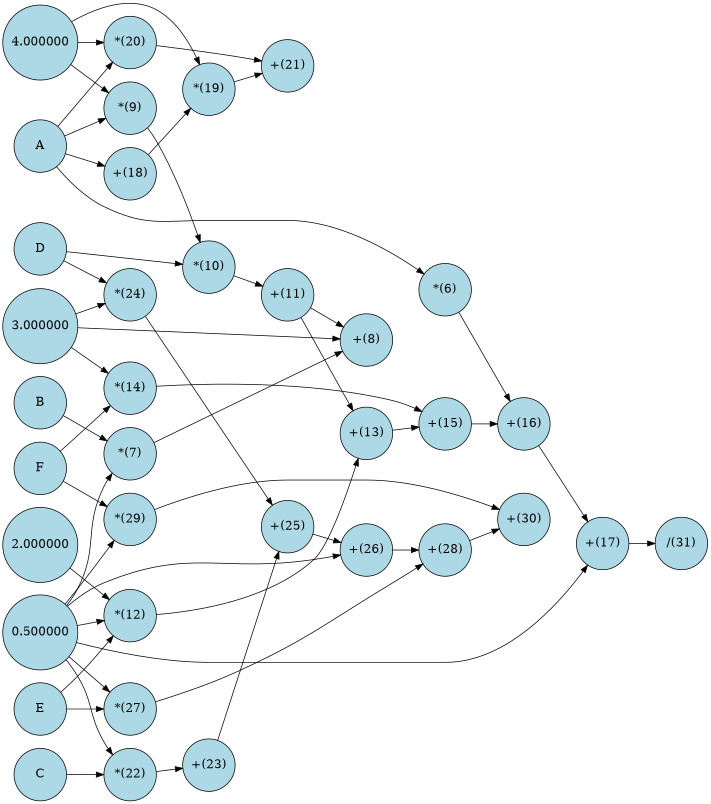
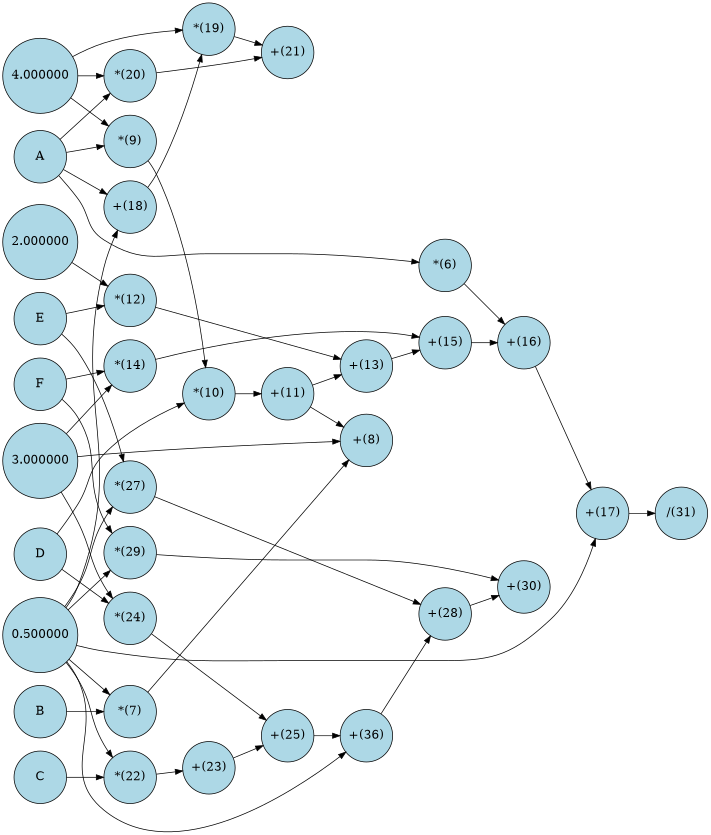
(366, 550) -> (366, 736)
(87, 624) -> (97, 424)
